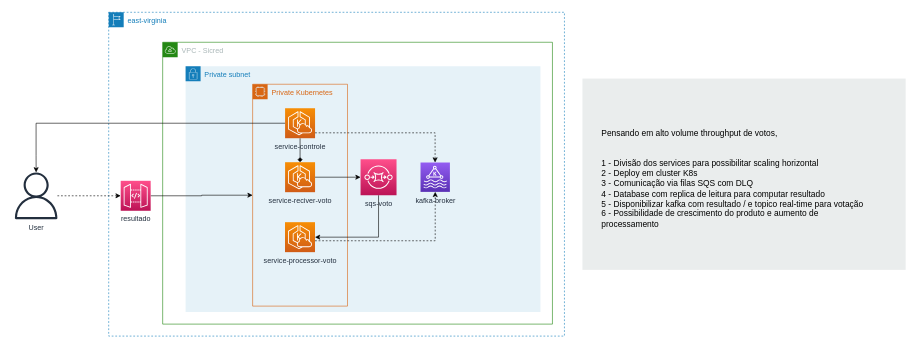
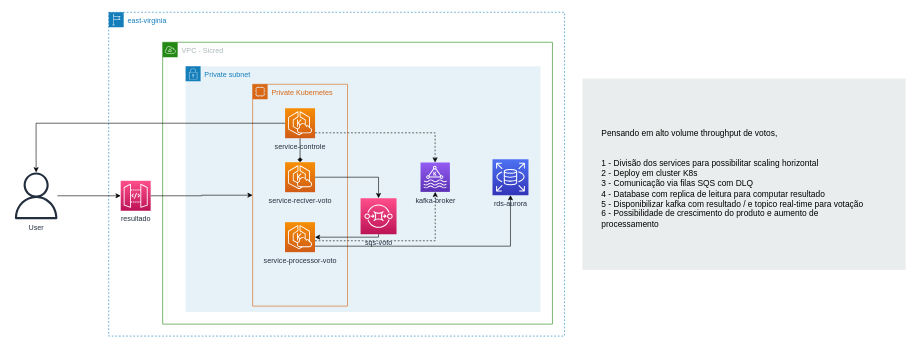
(378, 177) -> (378, 216)
none -> (510, 177)
(86, 196) -> (86, 196)
none -> (510, 224)
